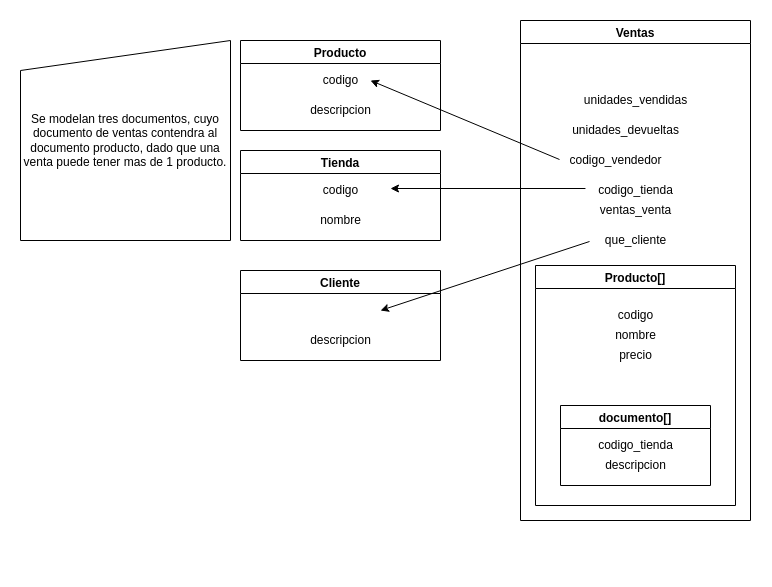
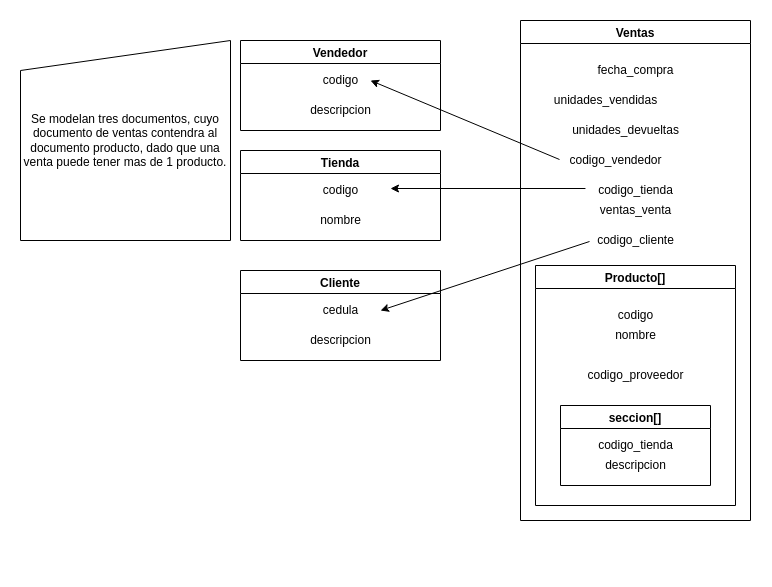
(340, 53) -> (340, 53)
none -> (636, 71)
(636, 101) -> (606, 101)
(636, 241) -> (636, 241)
none -> (341, 311)
(636, 356) -> none
none -> (636, 376)
(635, 418) -> (635, 418)
